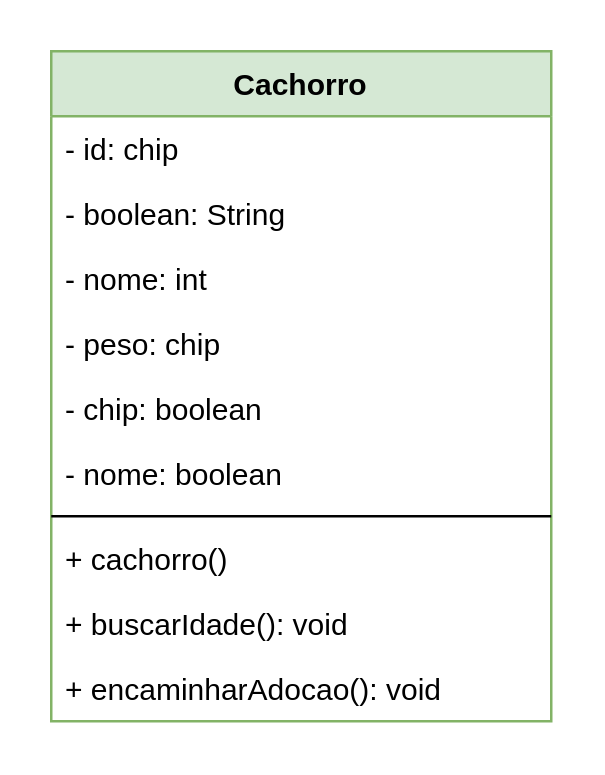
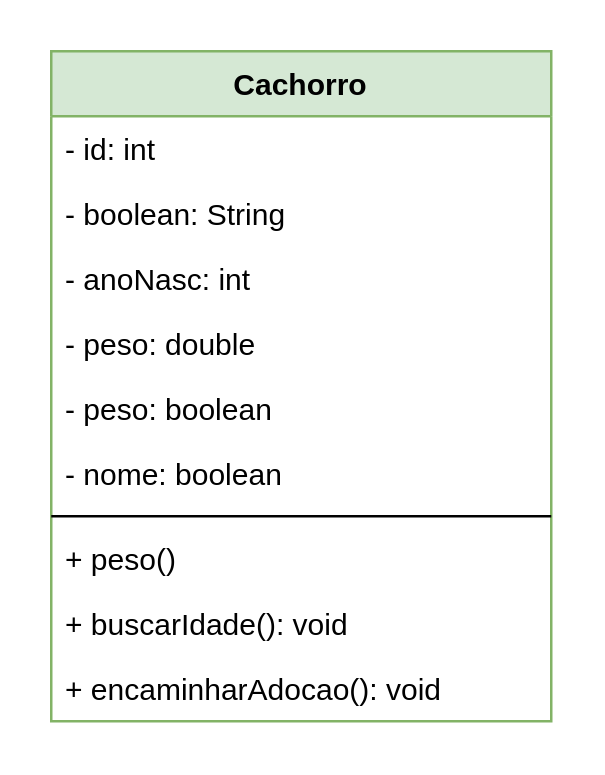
(130, 150) -> (121, 150)
(142, 280) -> (167, 280)
(150, 345) -> (167, 345)
(172, 410) -> (175, 410)
(162, 560) -> (128, 560)
